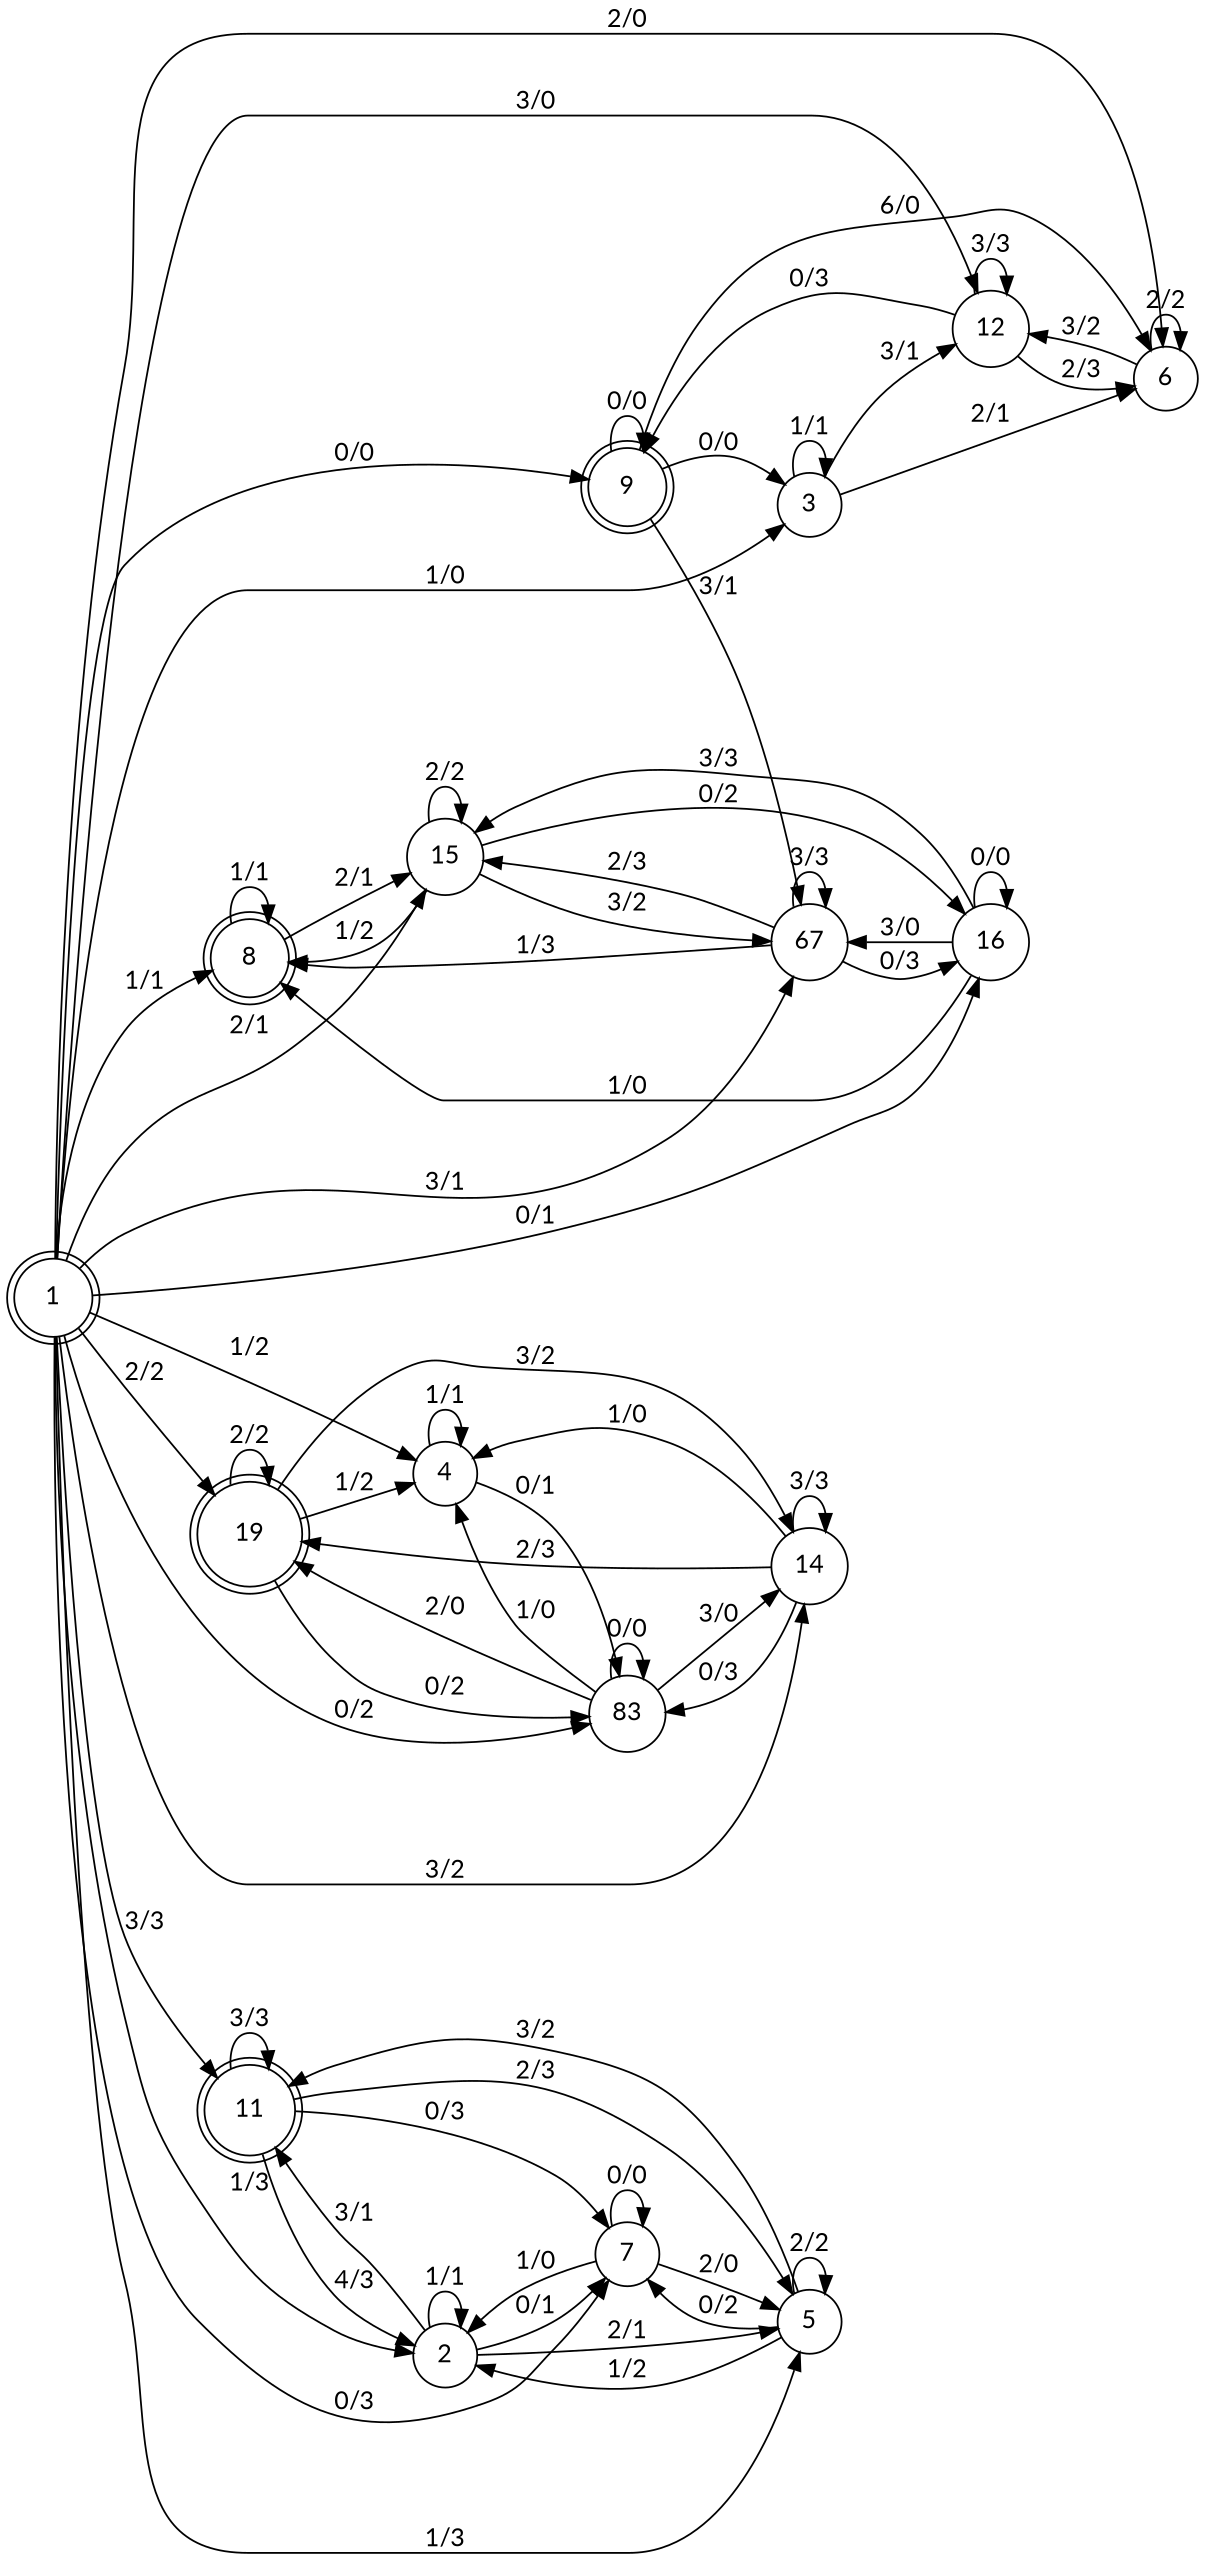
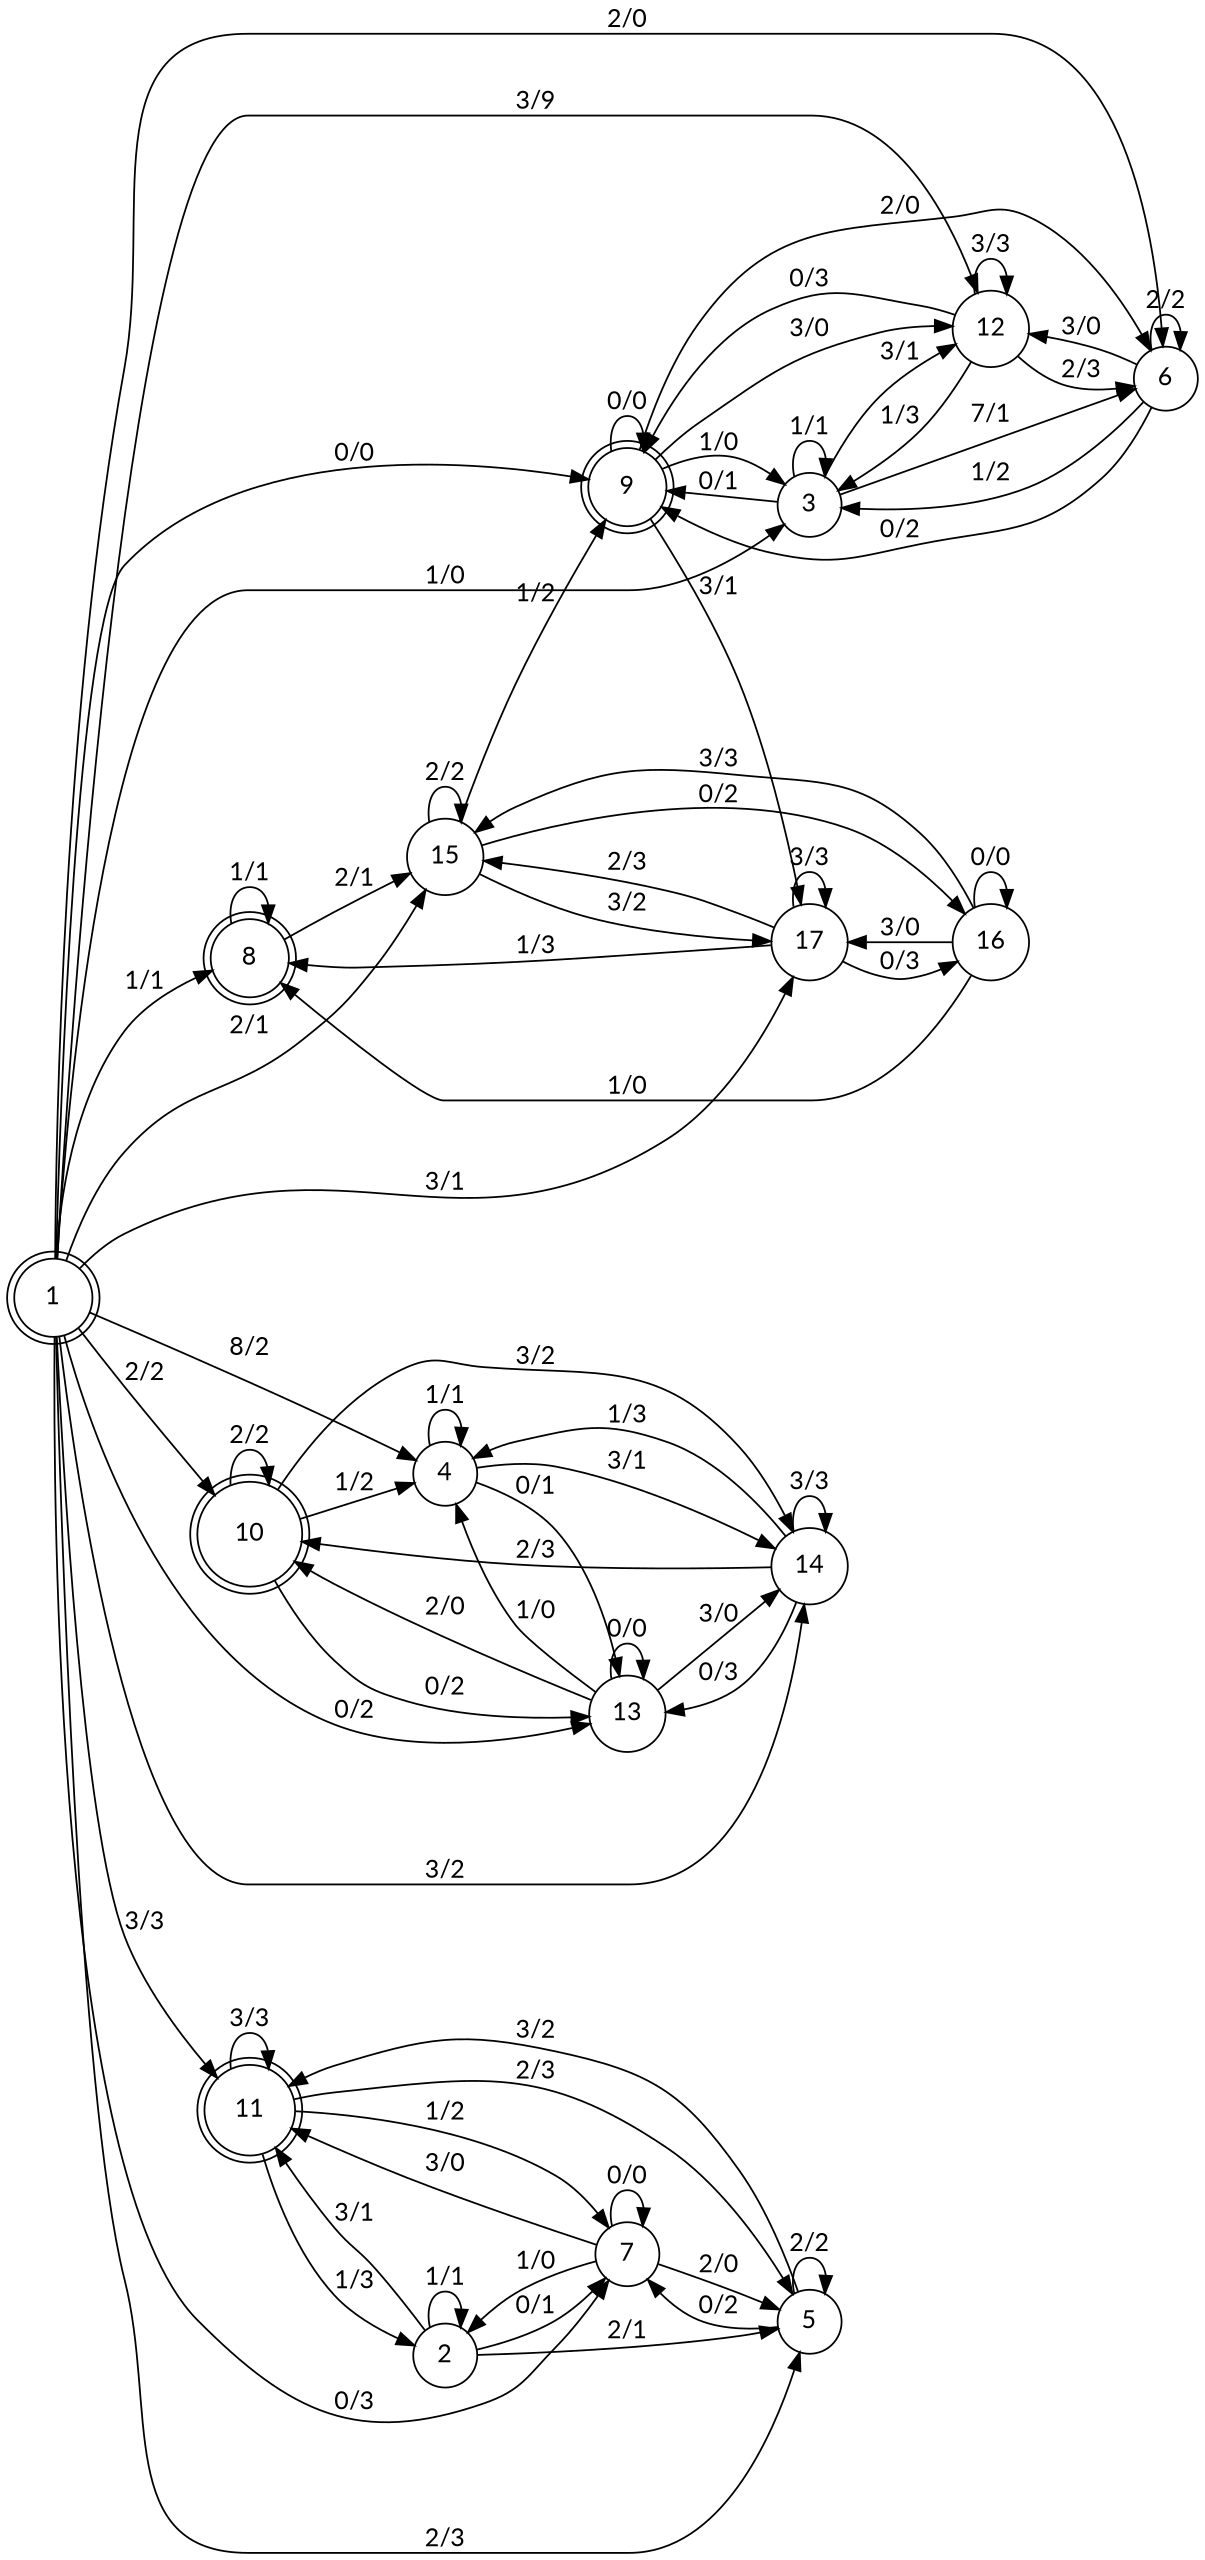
(536, 102) -> (536, 102)
(900, 207) -> (900, 207)
(1081, 328) -> (1081, 328)
none -> (783, 367)
(991, 415) -> (991, 415)
none -> (921, 430)
(719, 444) -> (719, 444)
none -> (1015, 492)
none -> (731, 497)
none -> (936, 541)
(810, 942) -> (810, 942)
(378, 944) -> (520, 675)
(571, 1226) -> none
(250, 1348) -> (250, 1348)
(627, 1416) -> (627, 1416)
none -> (622, 1484)
(250, 1534) -> (250, 1534)
(627, 1714) -> (627, 1714)
(101, 1904) -> none
(445, 2113) -> (445, 2113)
none -> (451, 2194)
(355, 2282) -> (355, 2282)
(642, 2388) -> none
(445, 2540) -> (445, 2540)
